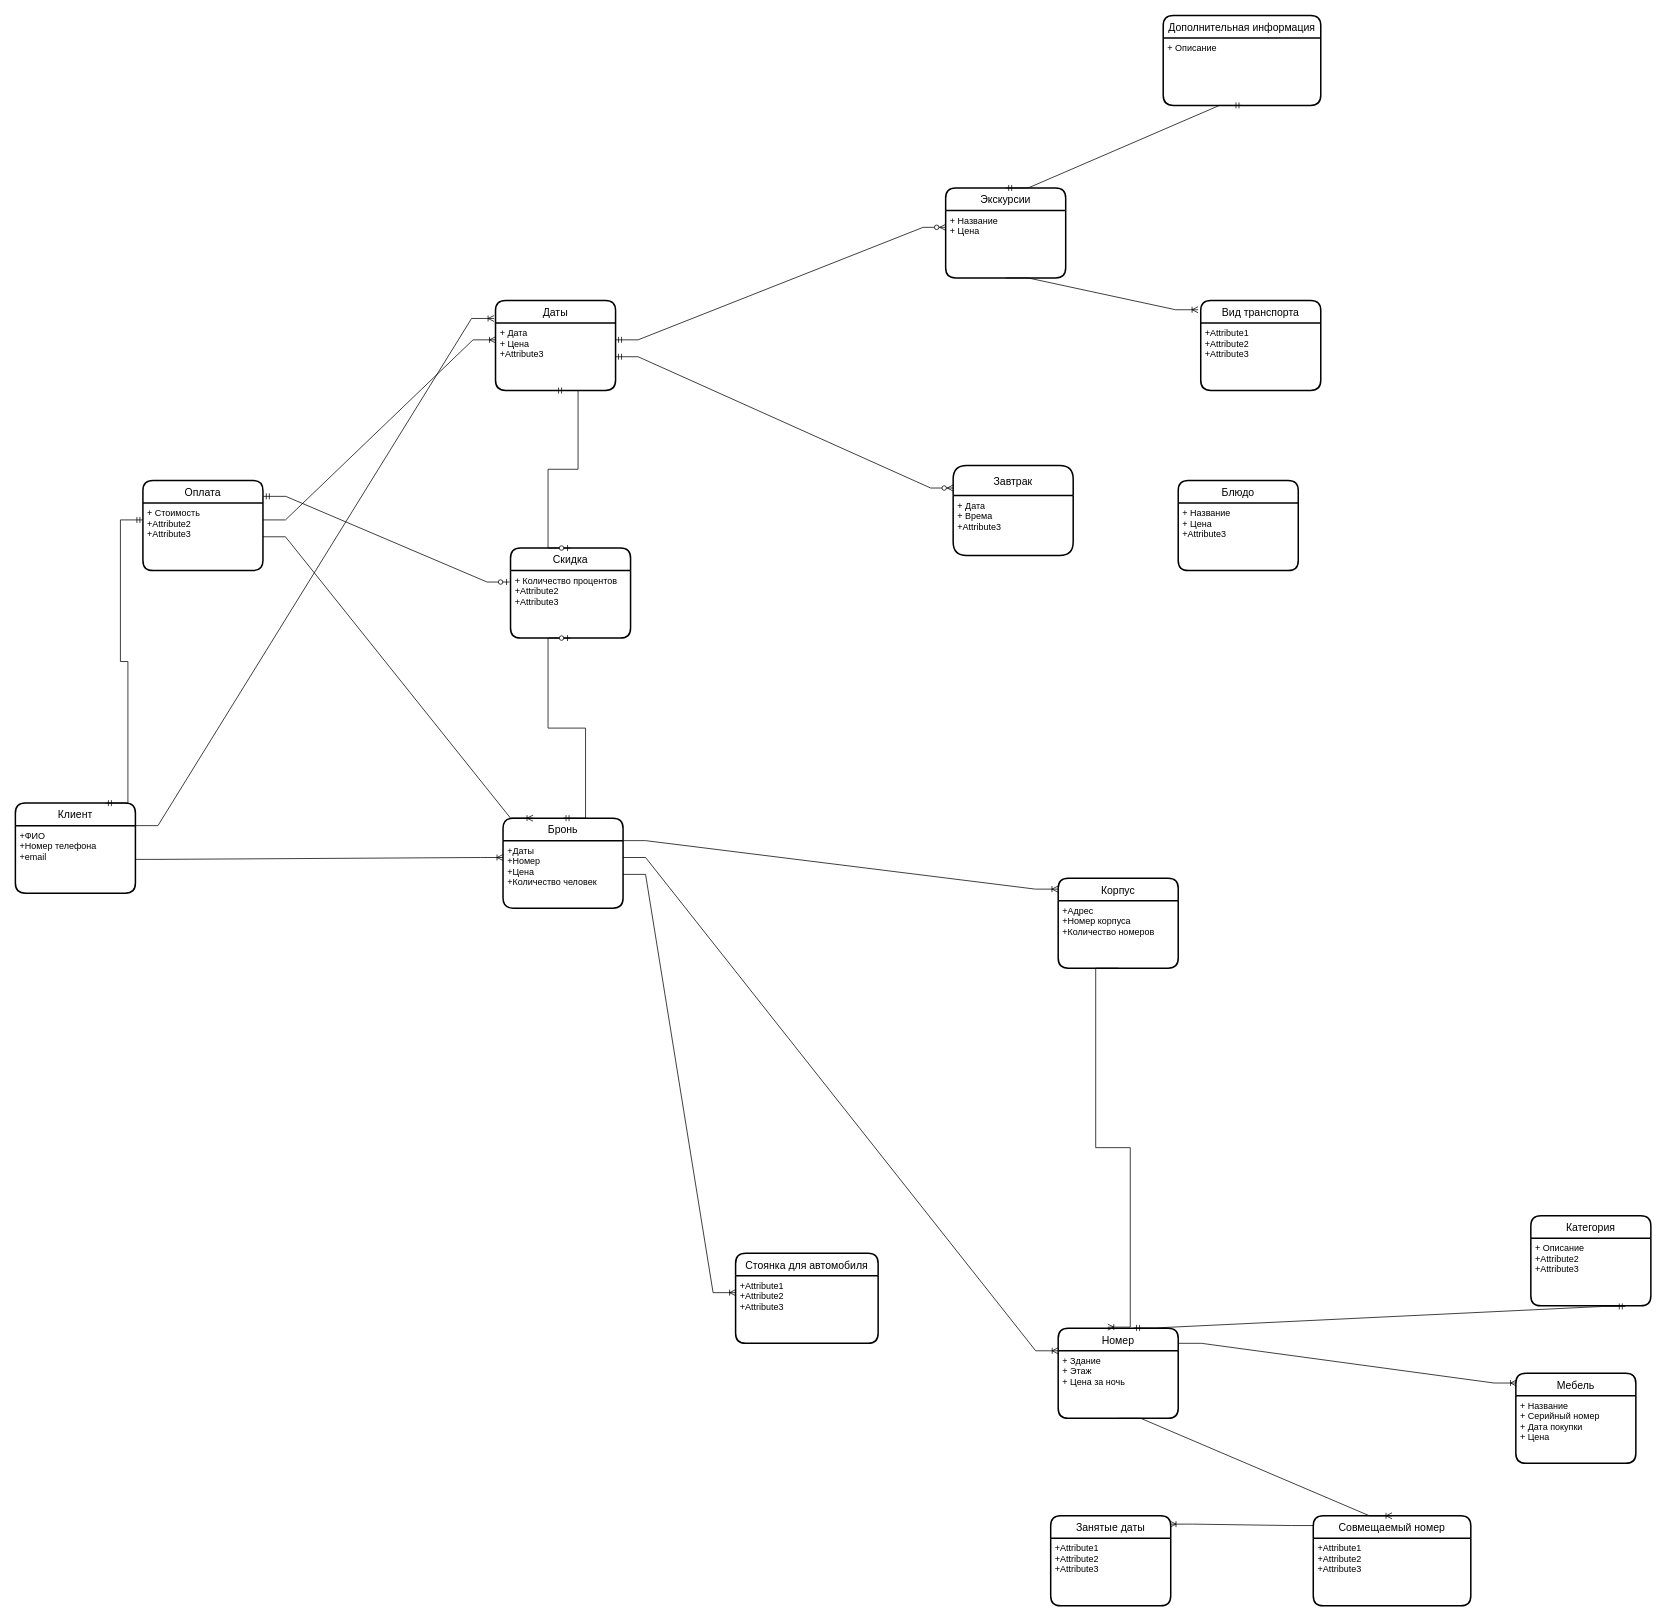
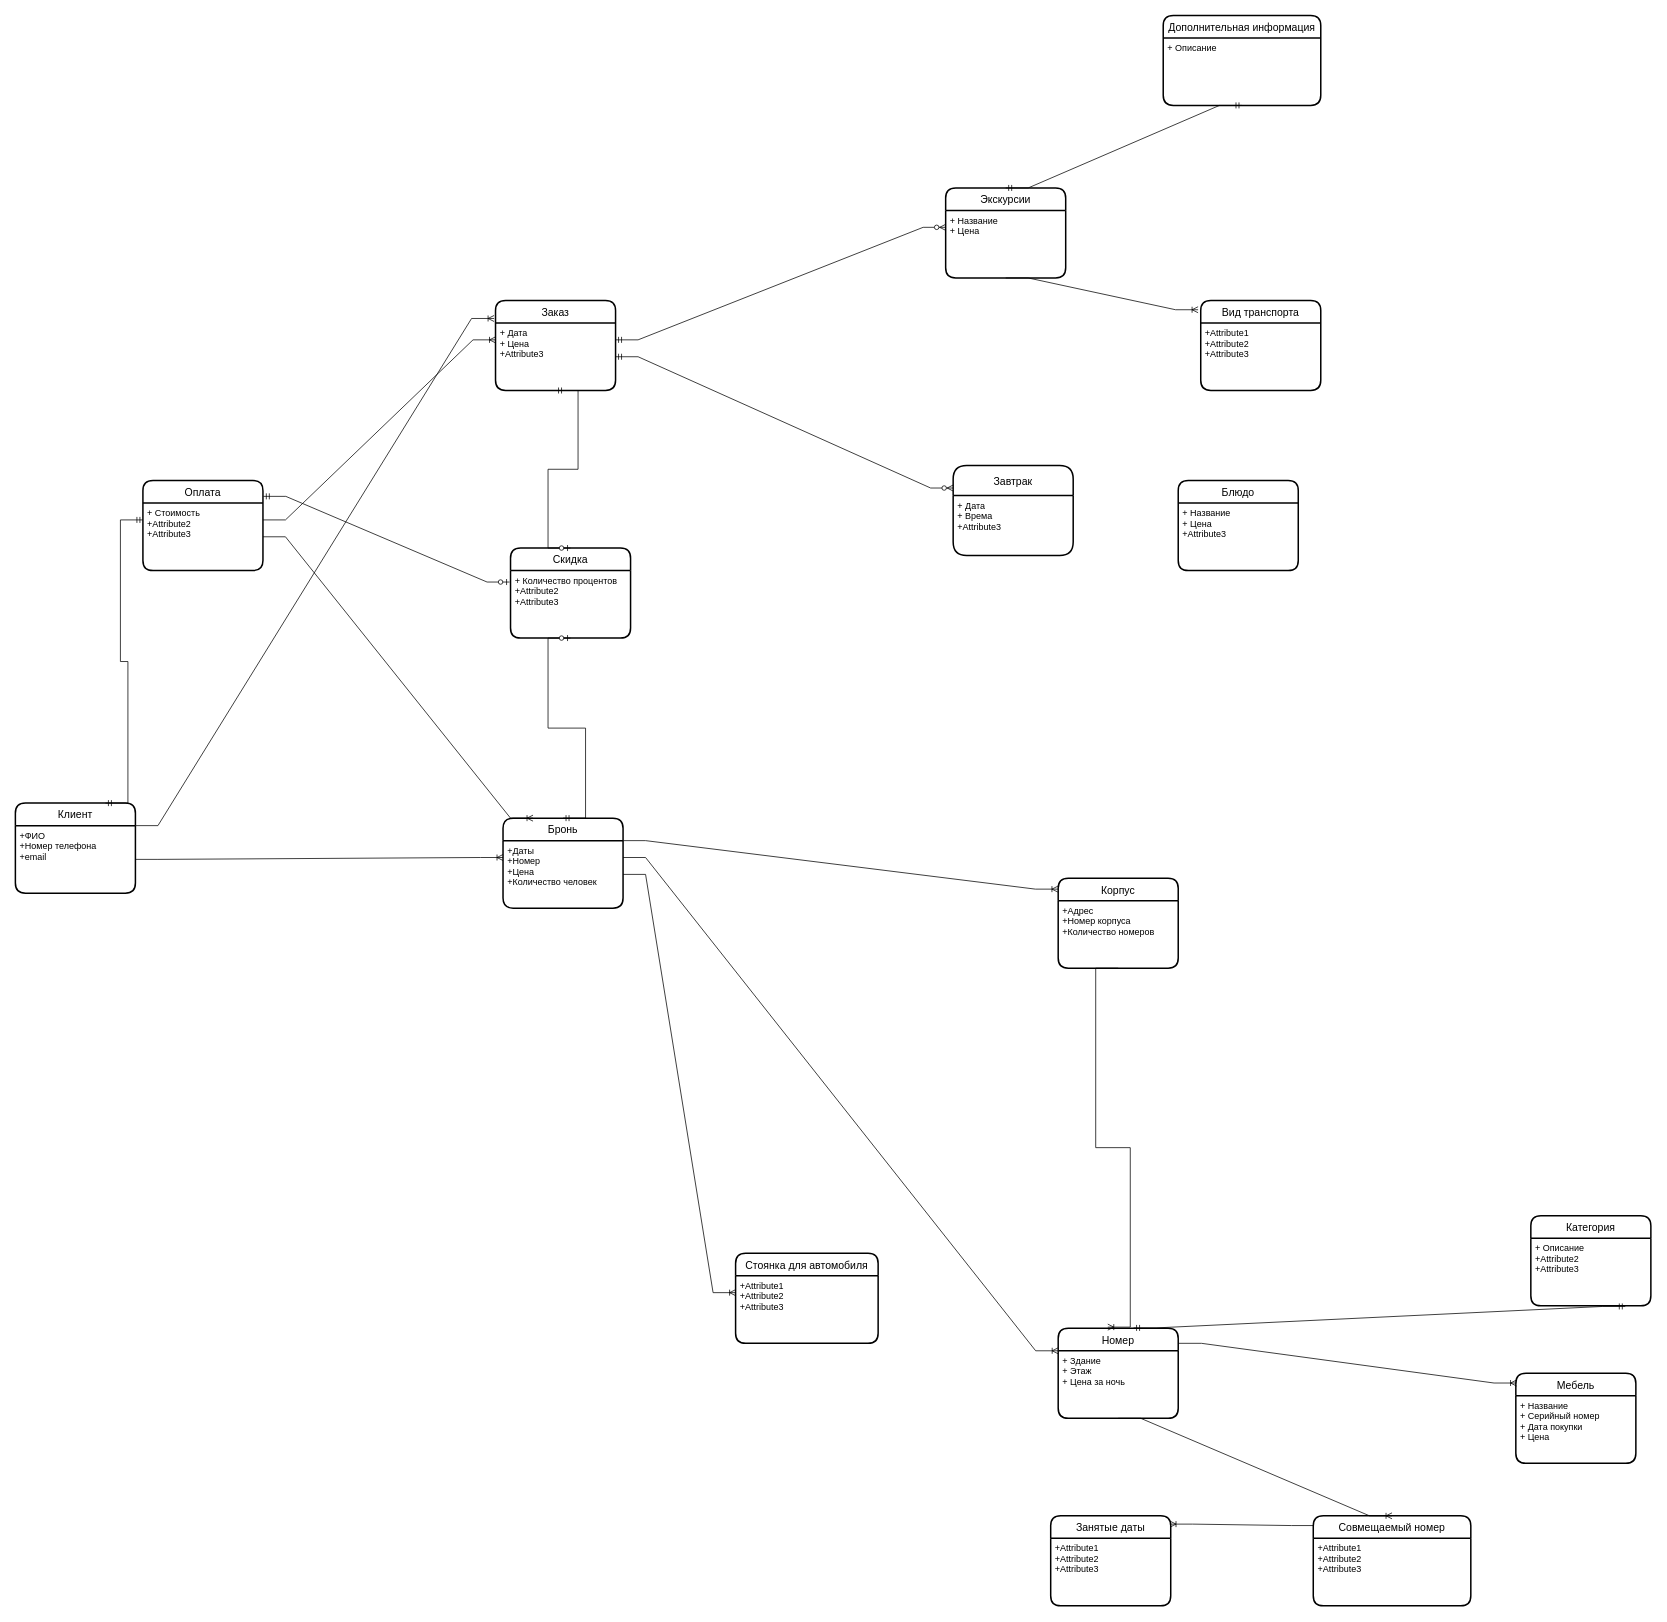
(555, 312) -> (555, 312)
